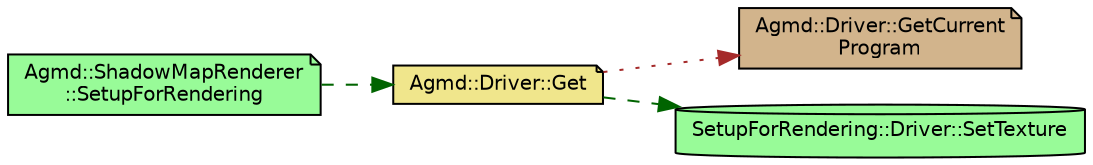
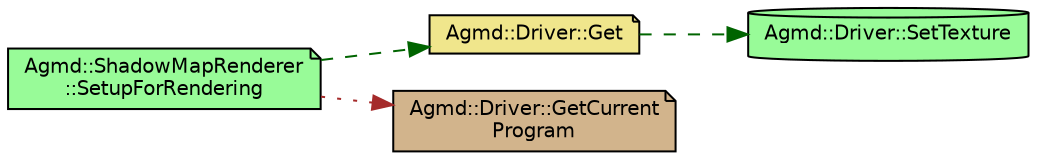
(661, 65) -> (347, 100)
(880, 131) -> (888, 34)
